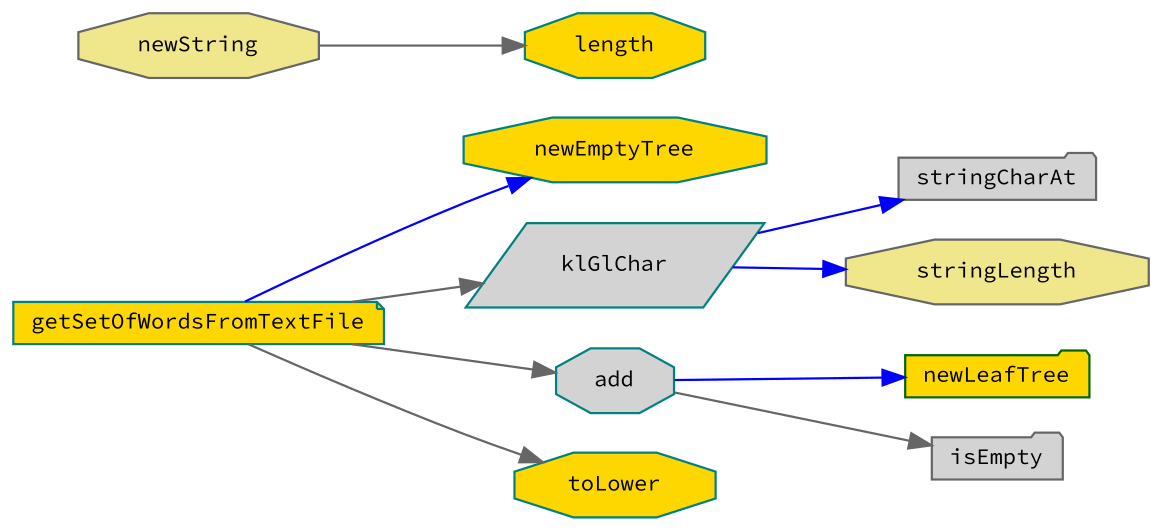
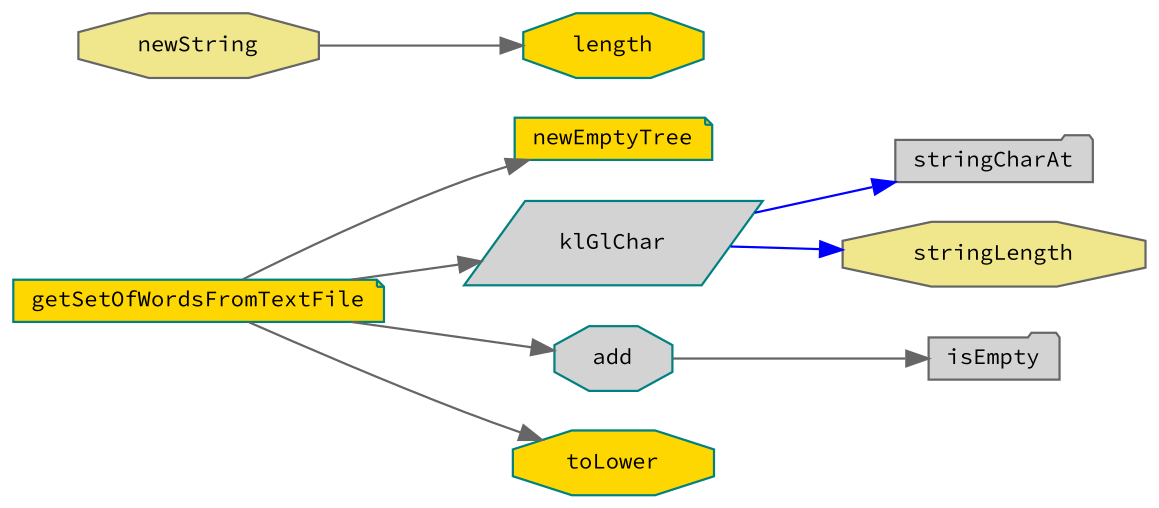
(615, 150) -> (613, 139)
(376, 241) -> (373, 218)
(997, 376) -> none
